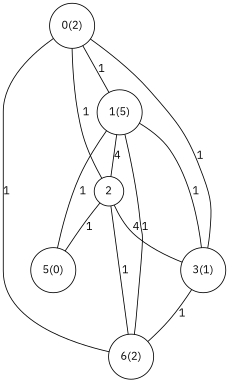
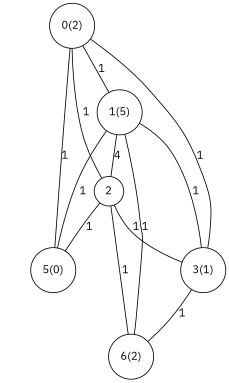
(3, 217) -> (62, 148)
(136, 227) -> (136, 227)
